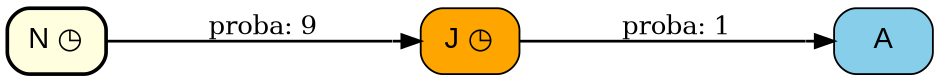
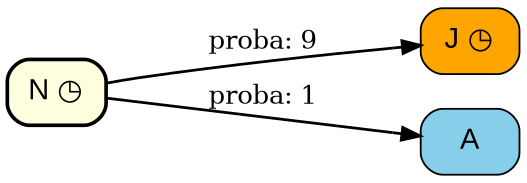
(663, 41) -> (250, 115)
